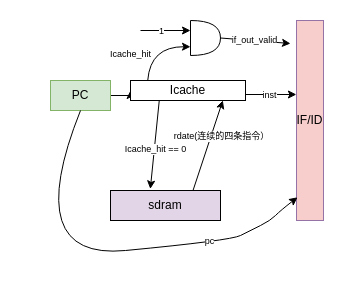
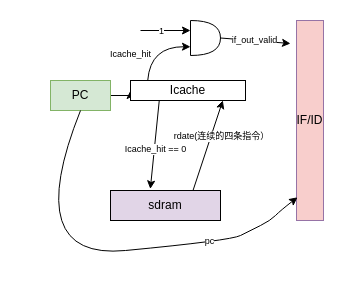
(268, 95) -> none
